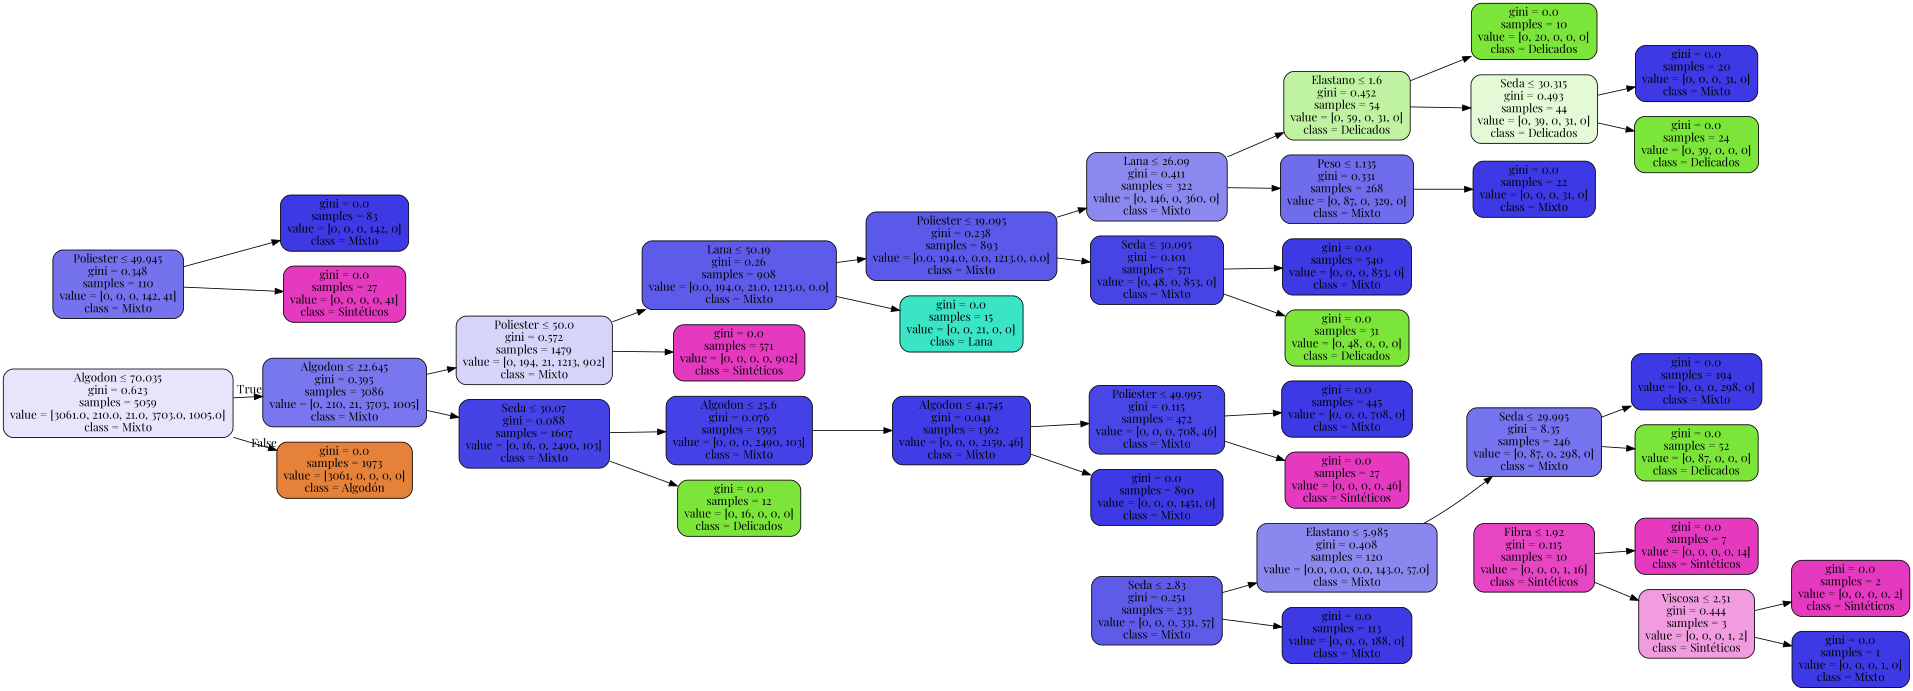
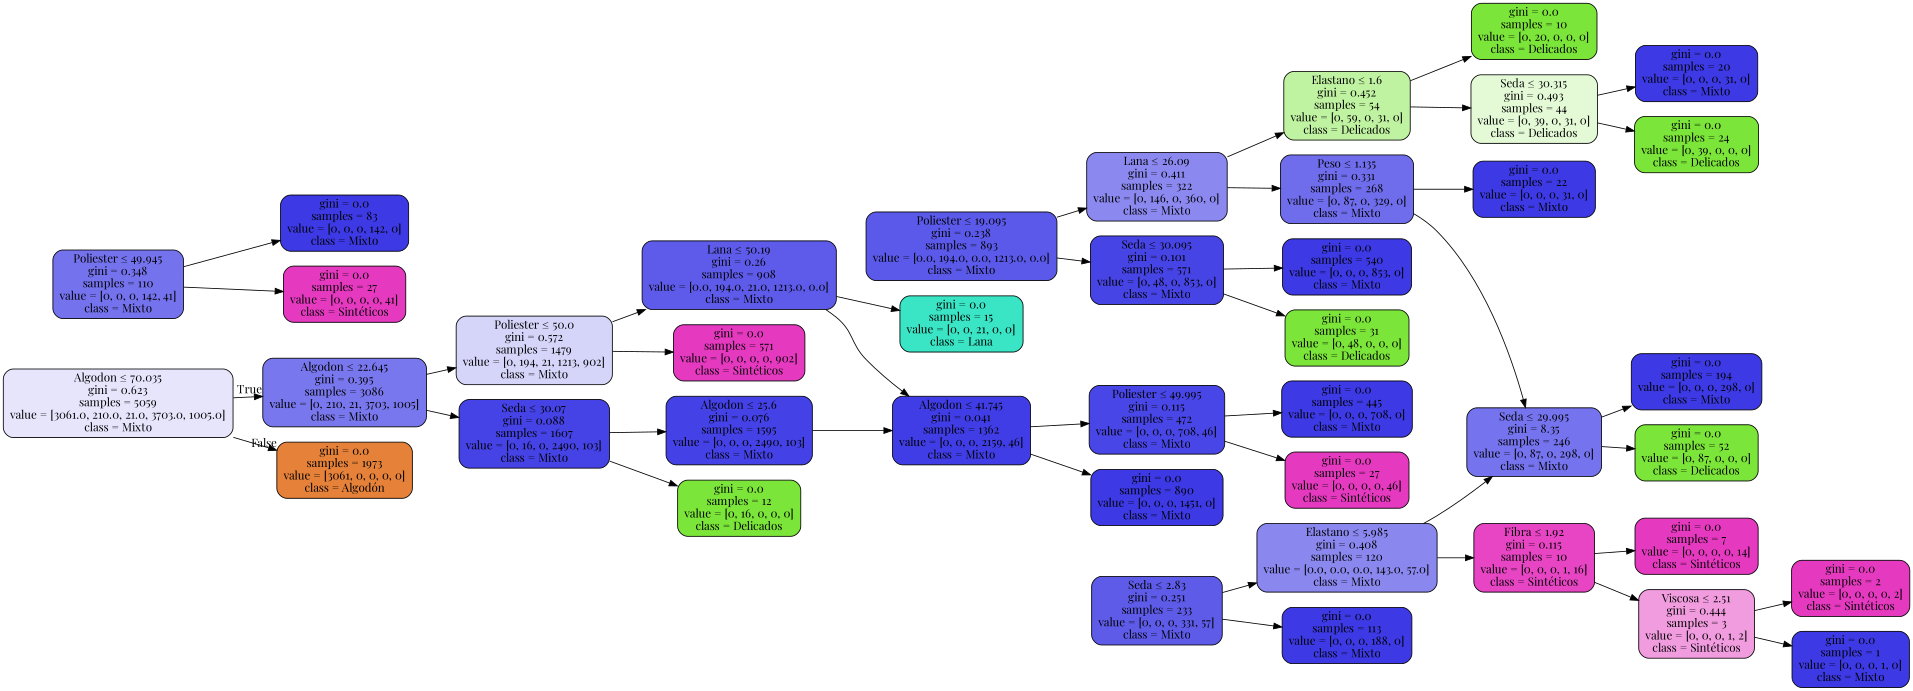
(847, 261) -> (861, 353)
none -> (1483, 297)
none -> (1451, 558)
